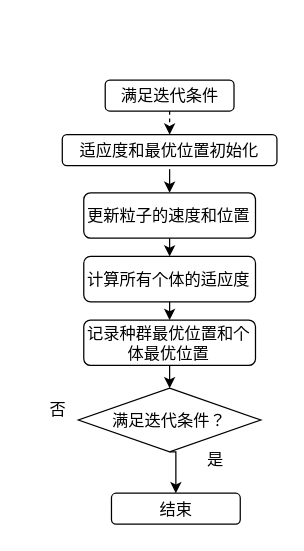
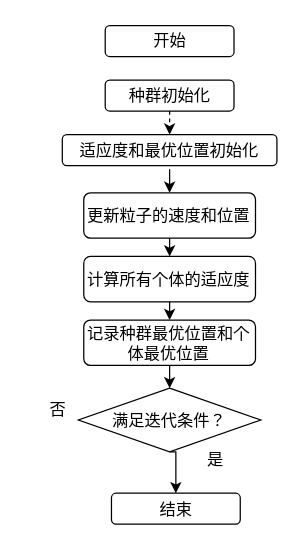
none -> (170, 41)
(170, 96) -> (170, 96)
